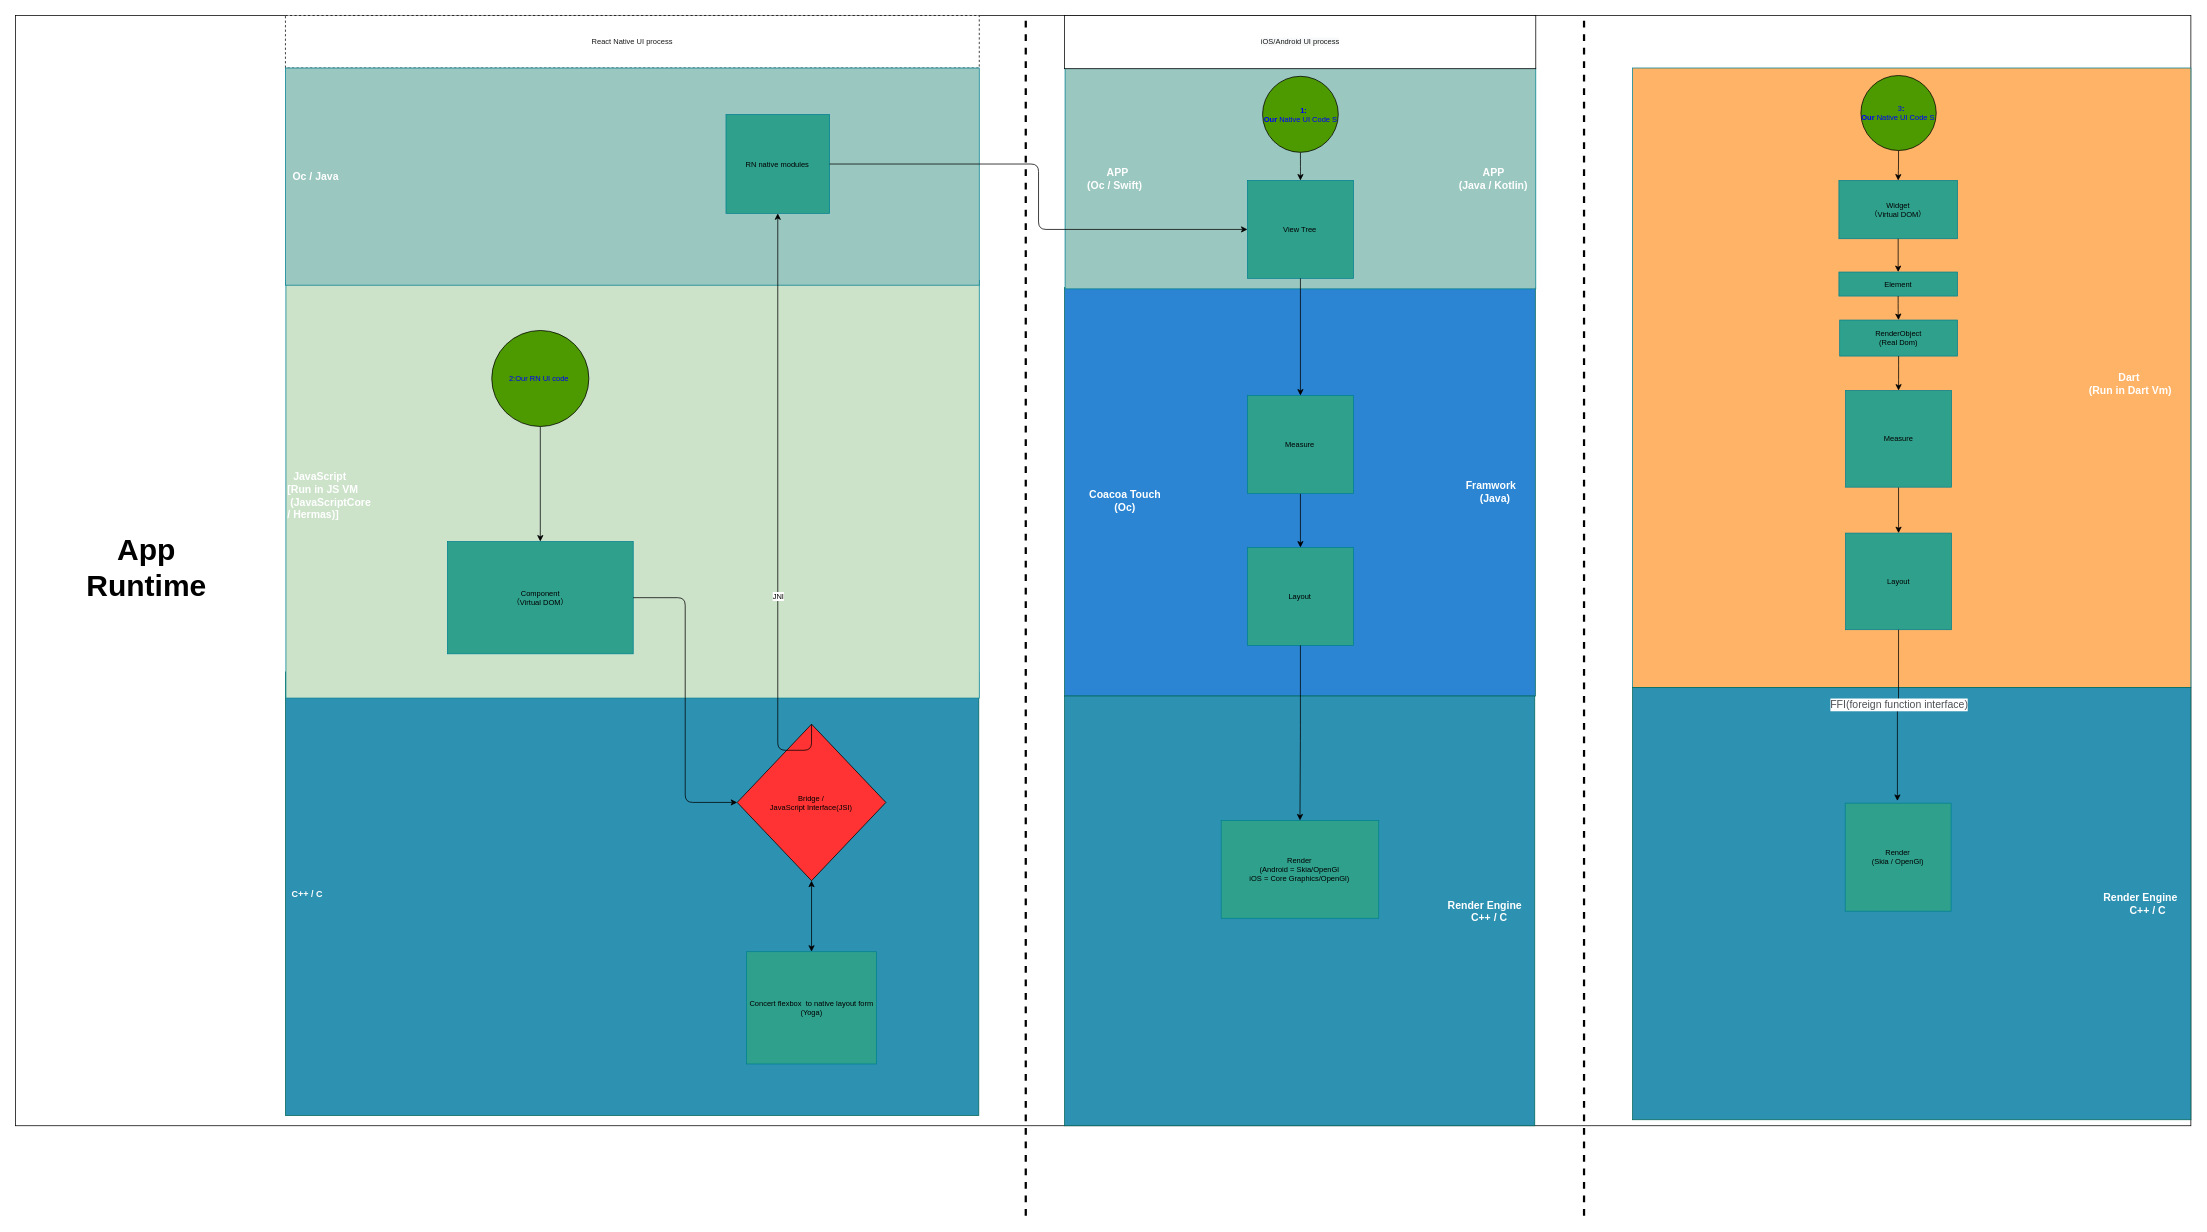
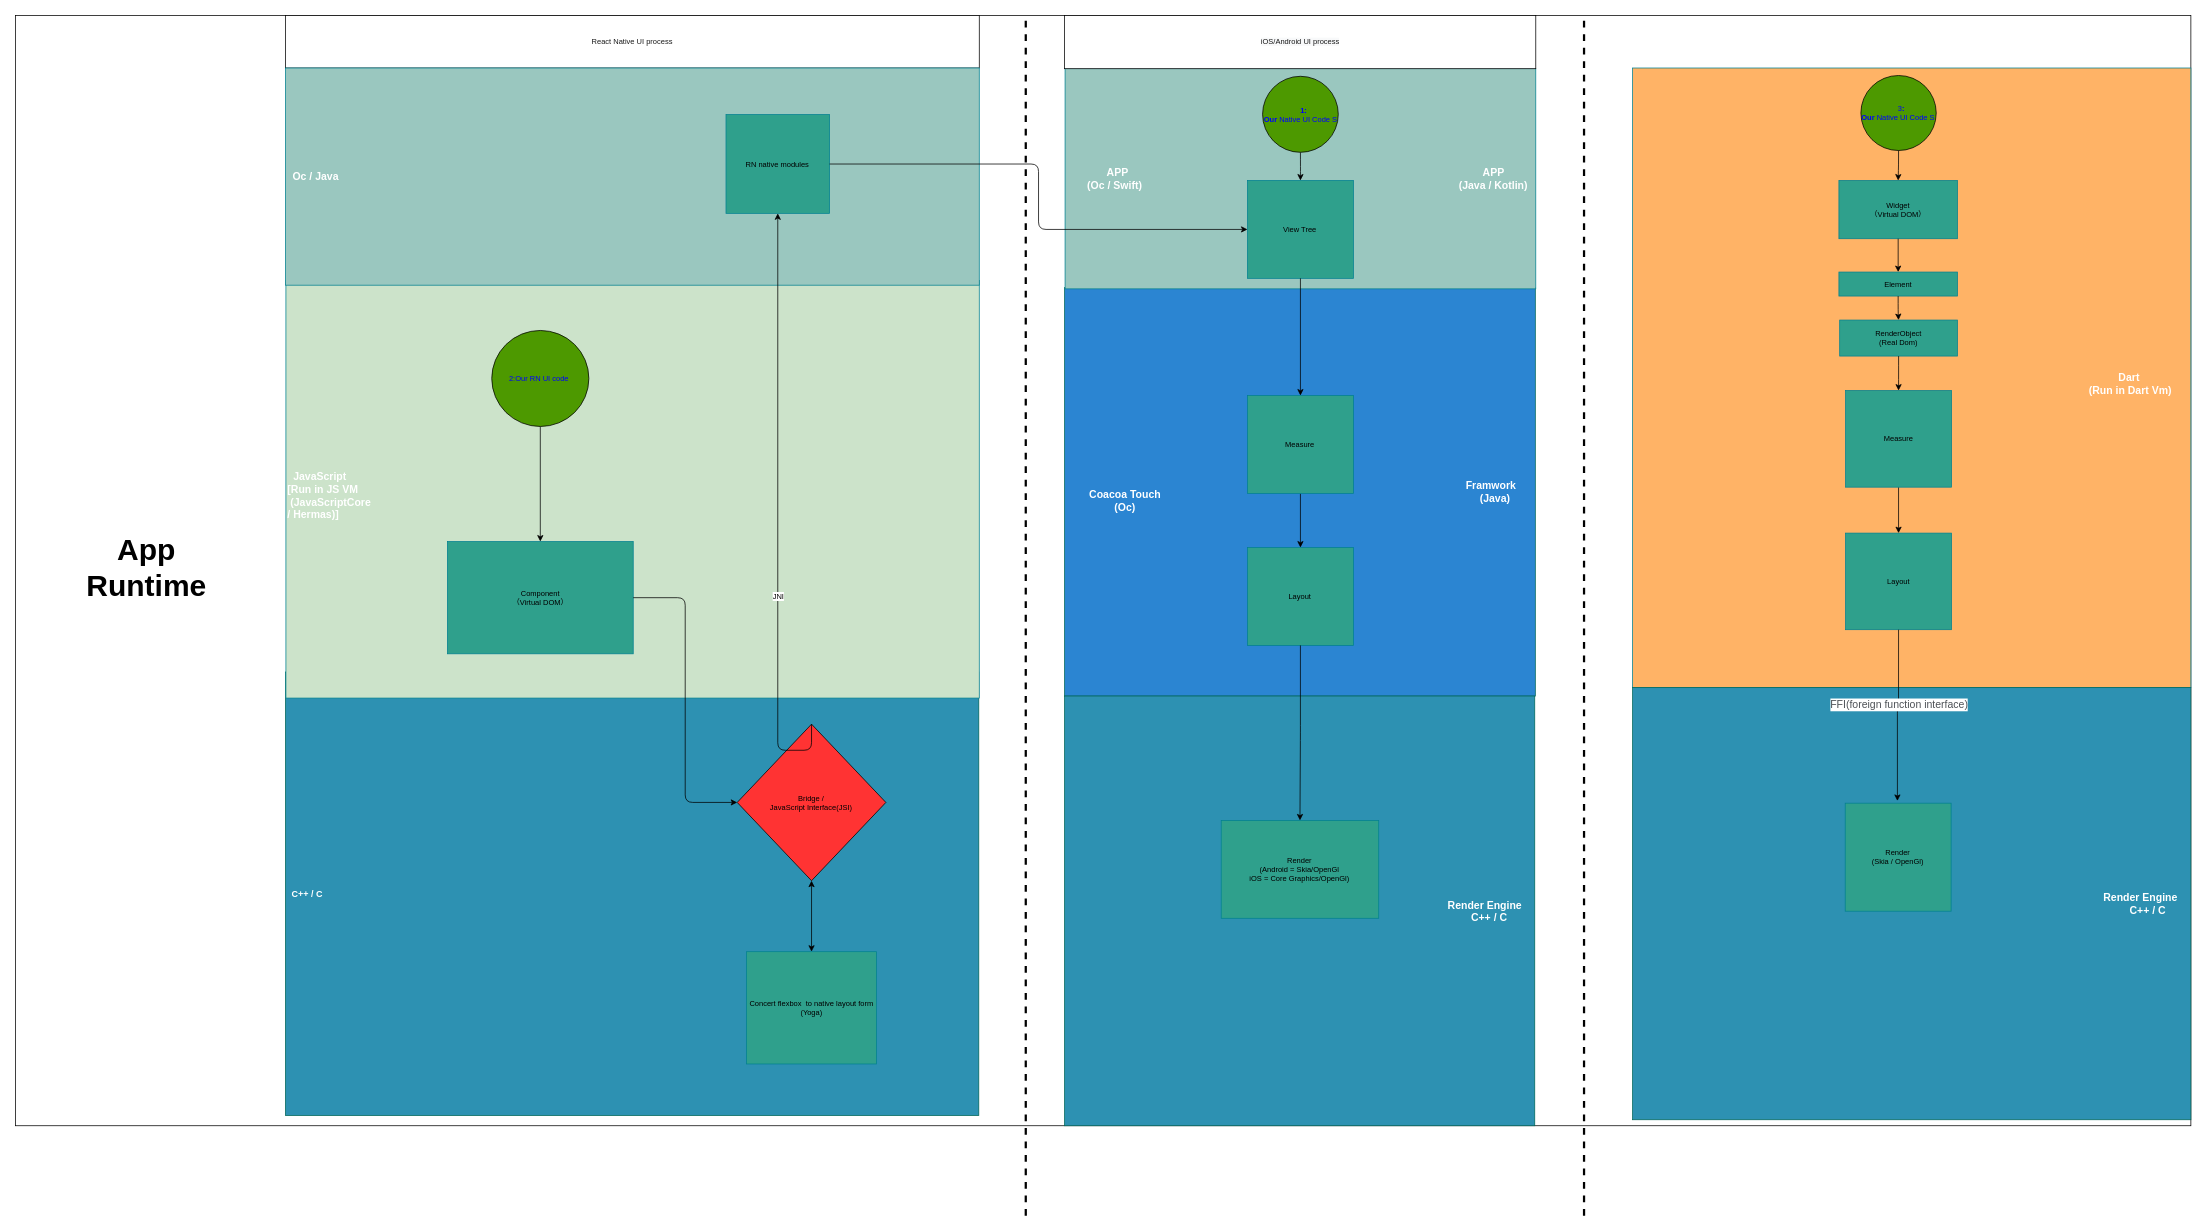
(632, 42) -> (632, 42)
